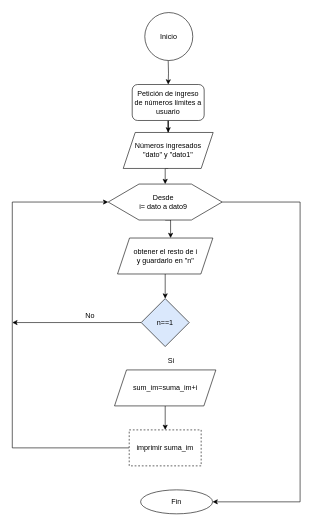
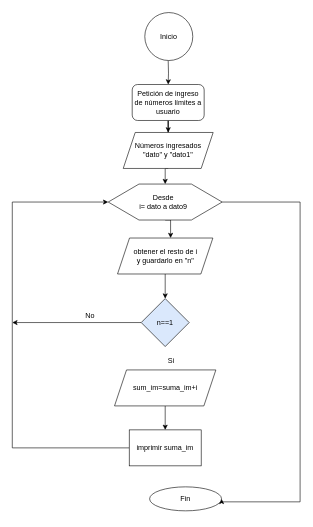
(165, 448) -> (165, 448)
(177, 502) -> (186, 499)
